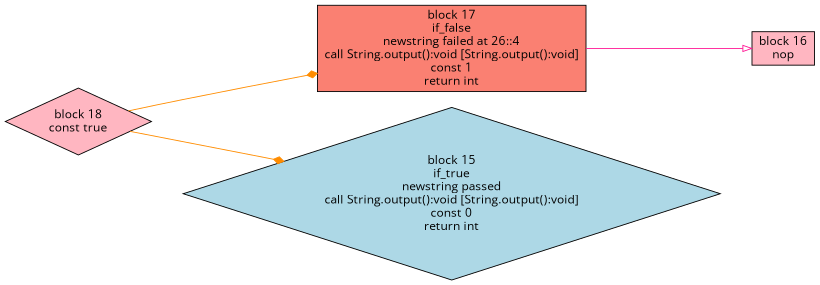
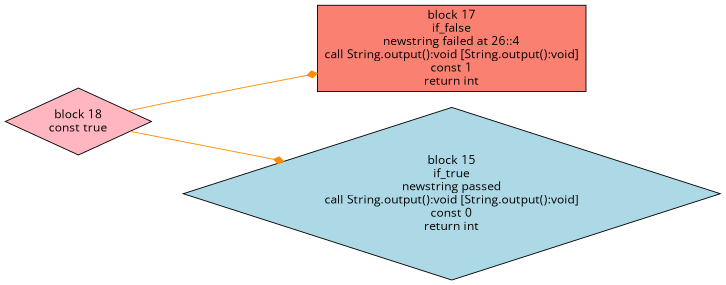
(783, 48) -> none
